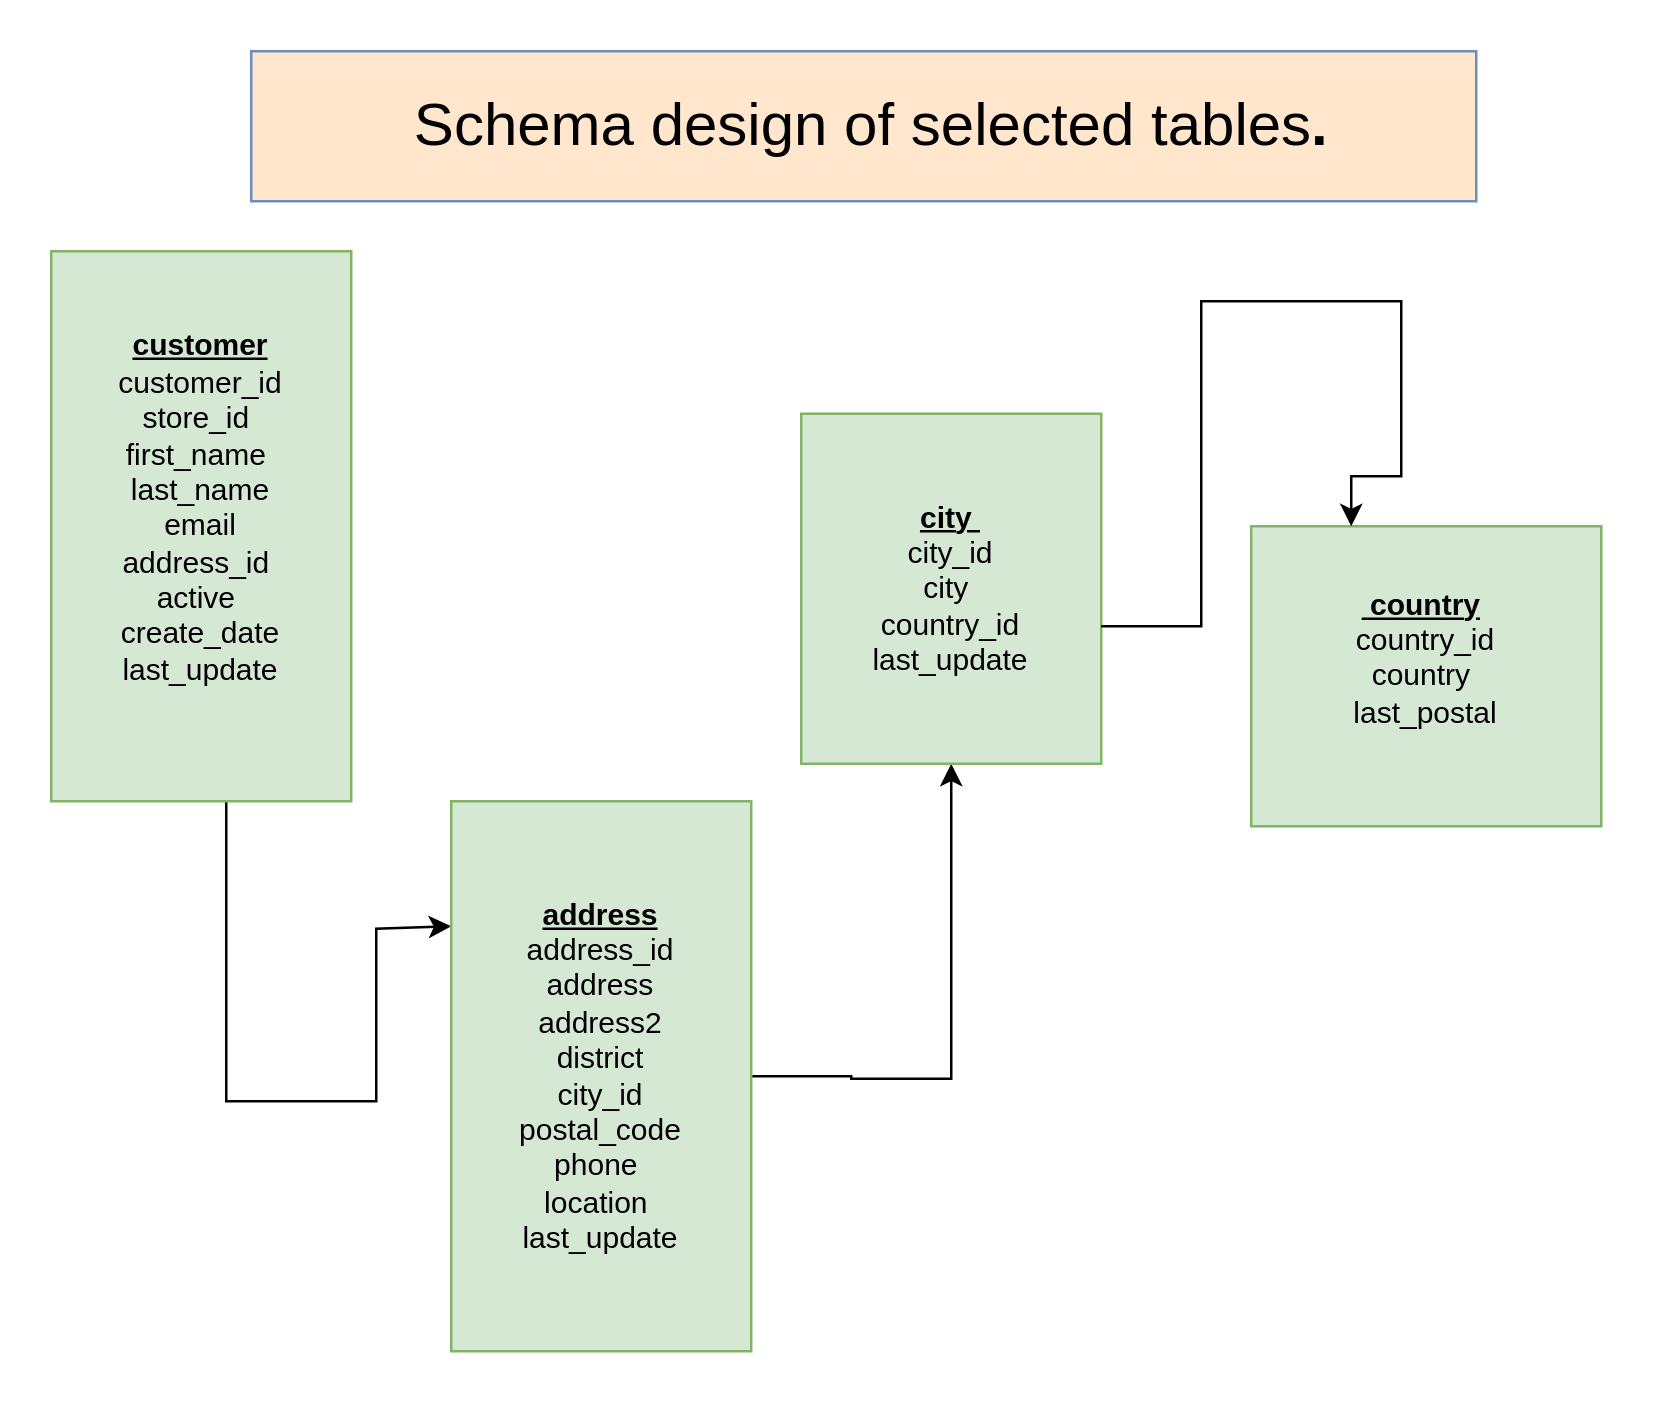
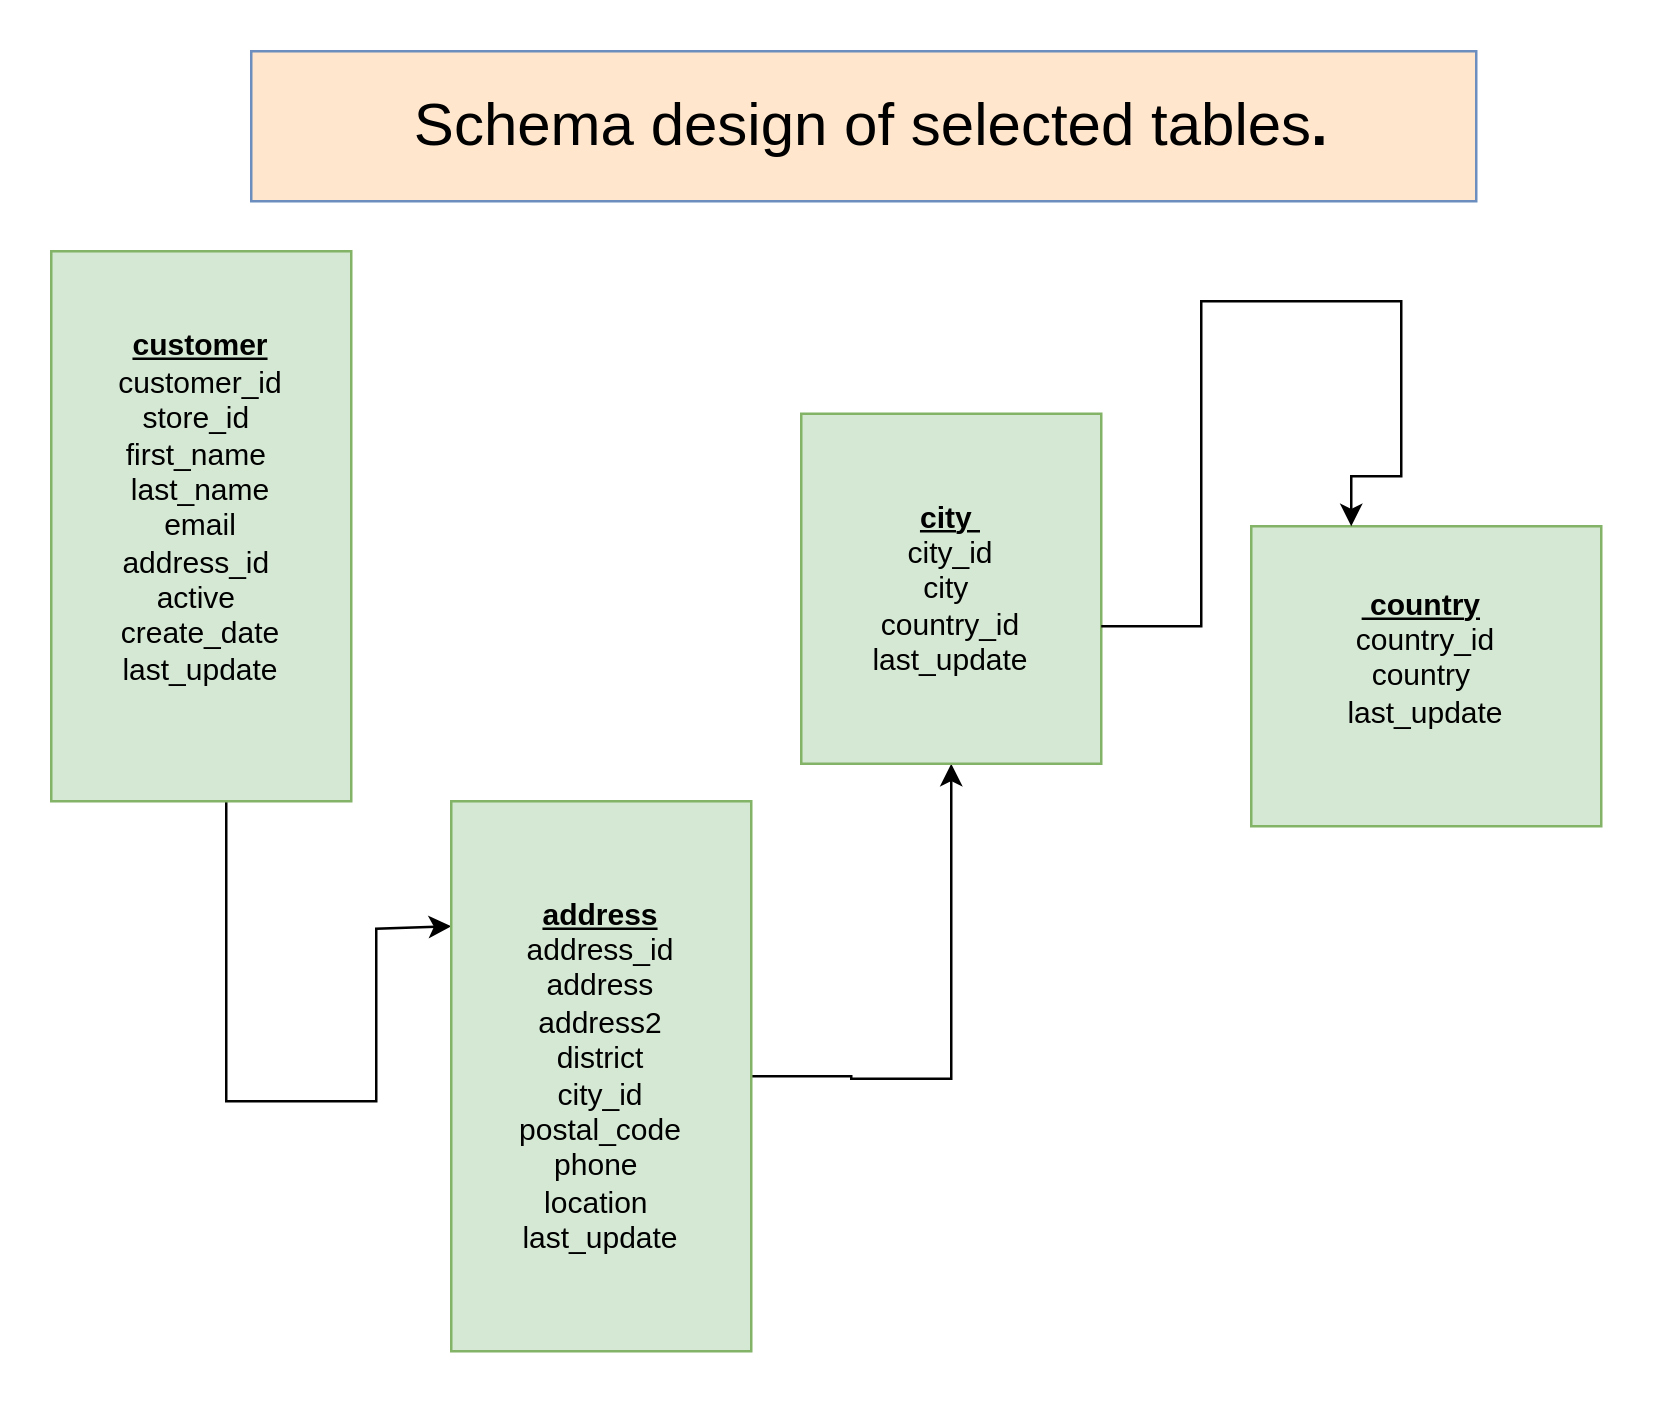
(1426, 676) -> (1426, 676)
